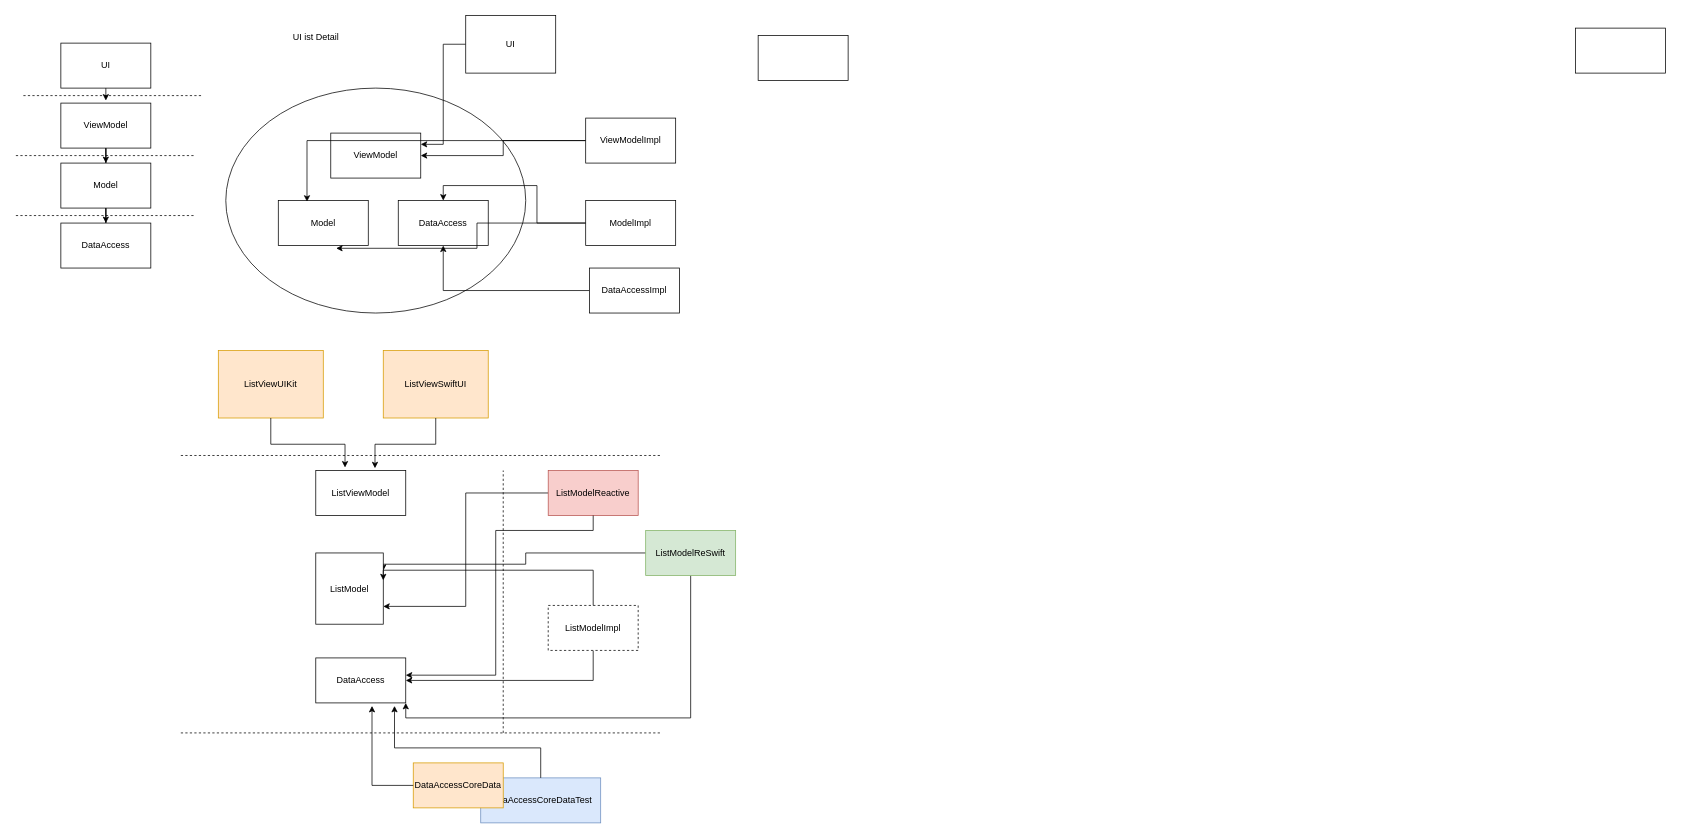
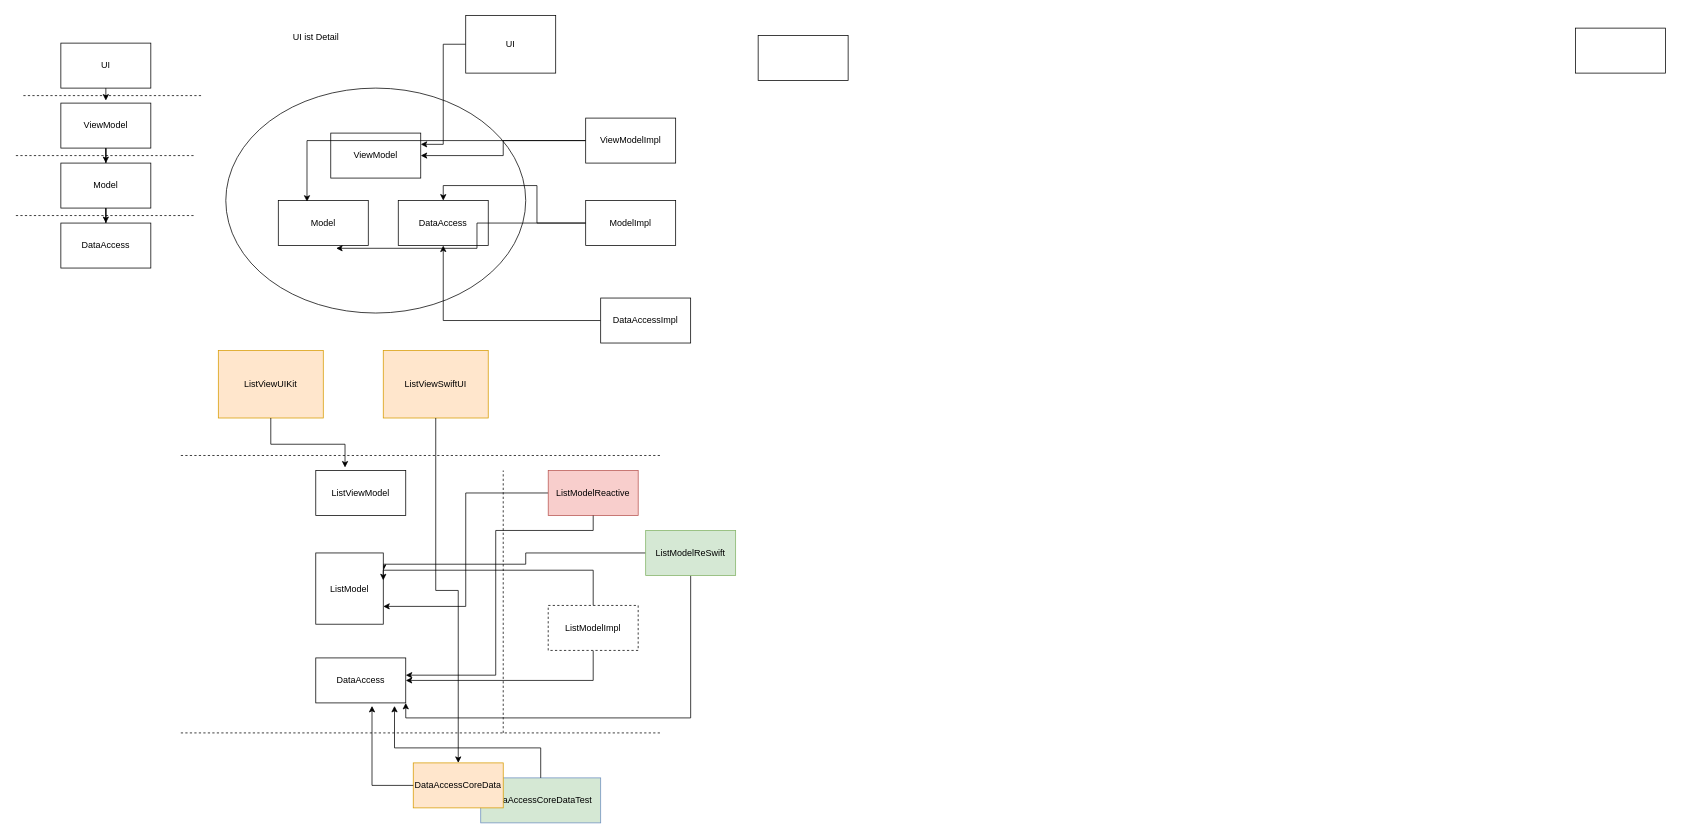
(634, 291) -> (645, 321)
(405, 444) -> (456, 591)
(540, 801) -> (540, 801)
